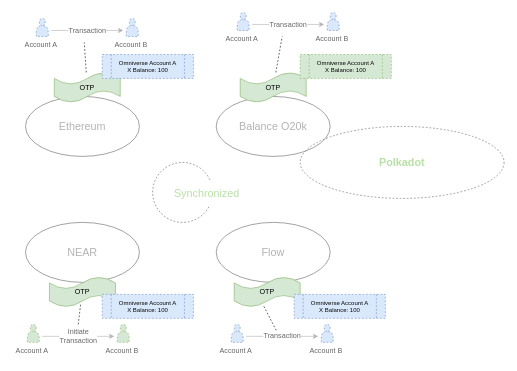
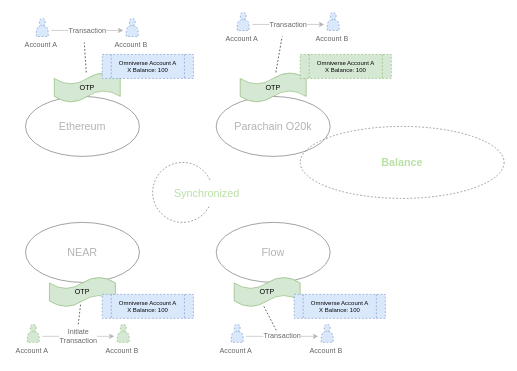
(273, 126) -> (273, 126)
(402, 162) -> (402, 162)
